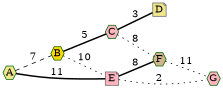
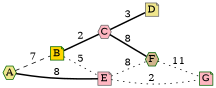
(112, 32) -> (105, 32)
(85, 35) -> (81, 36)
(136, 46) -> (128, 46)
(57, 53) -> (57, 53)
(85, 57) -> (81, 59)
(136, 69) -> (129, 69)
(57, 72) -> (57, 72)
(214, 79) -> (206, 79)
